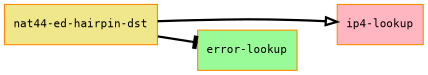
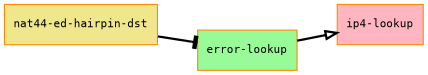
(242, 19) -> (312, 38)
